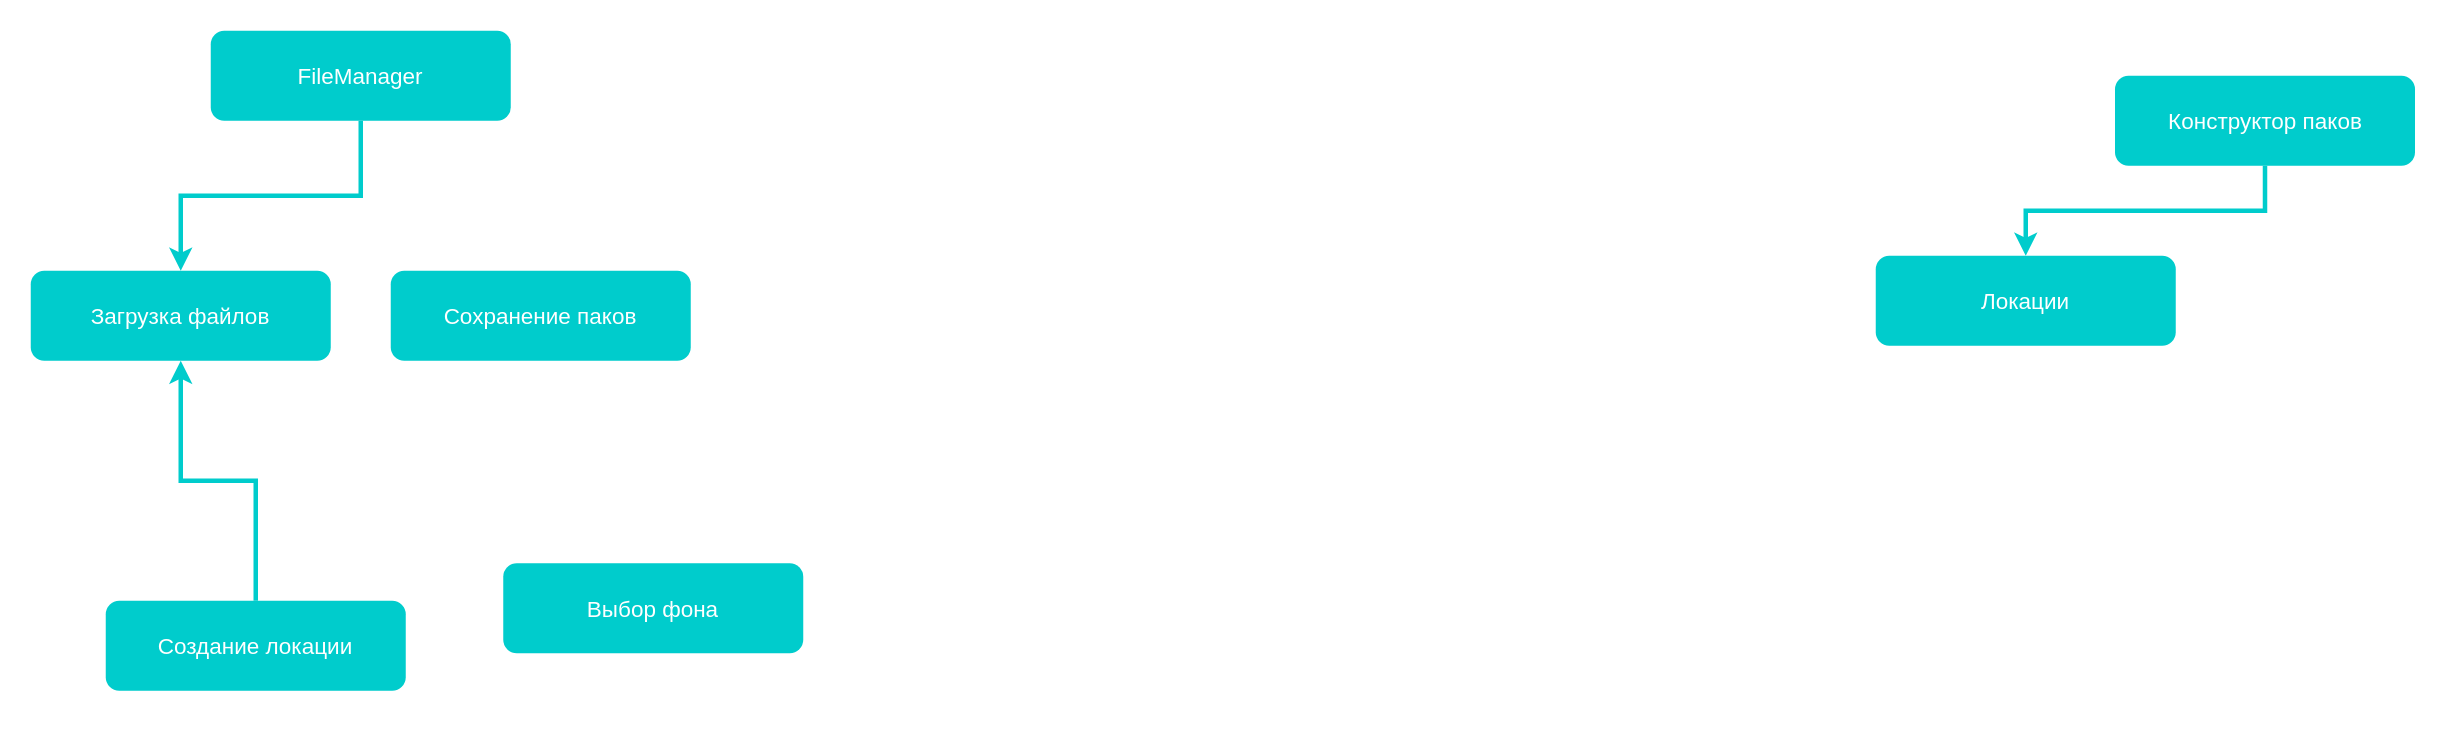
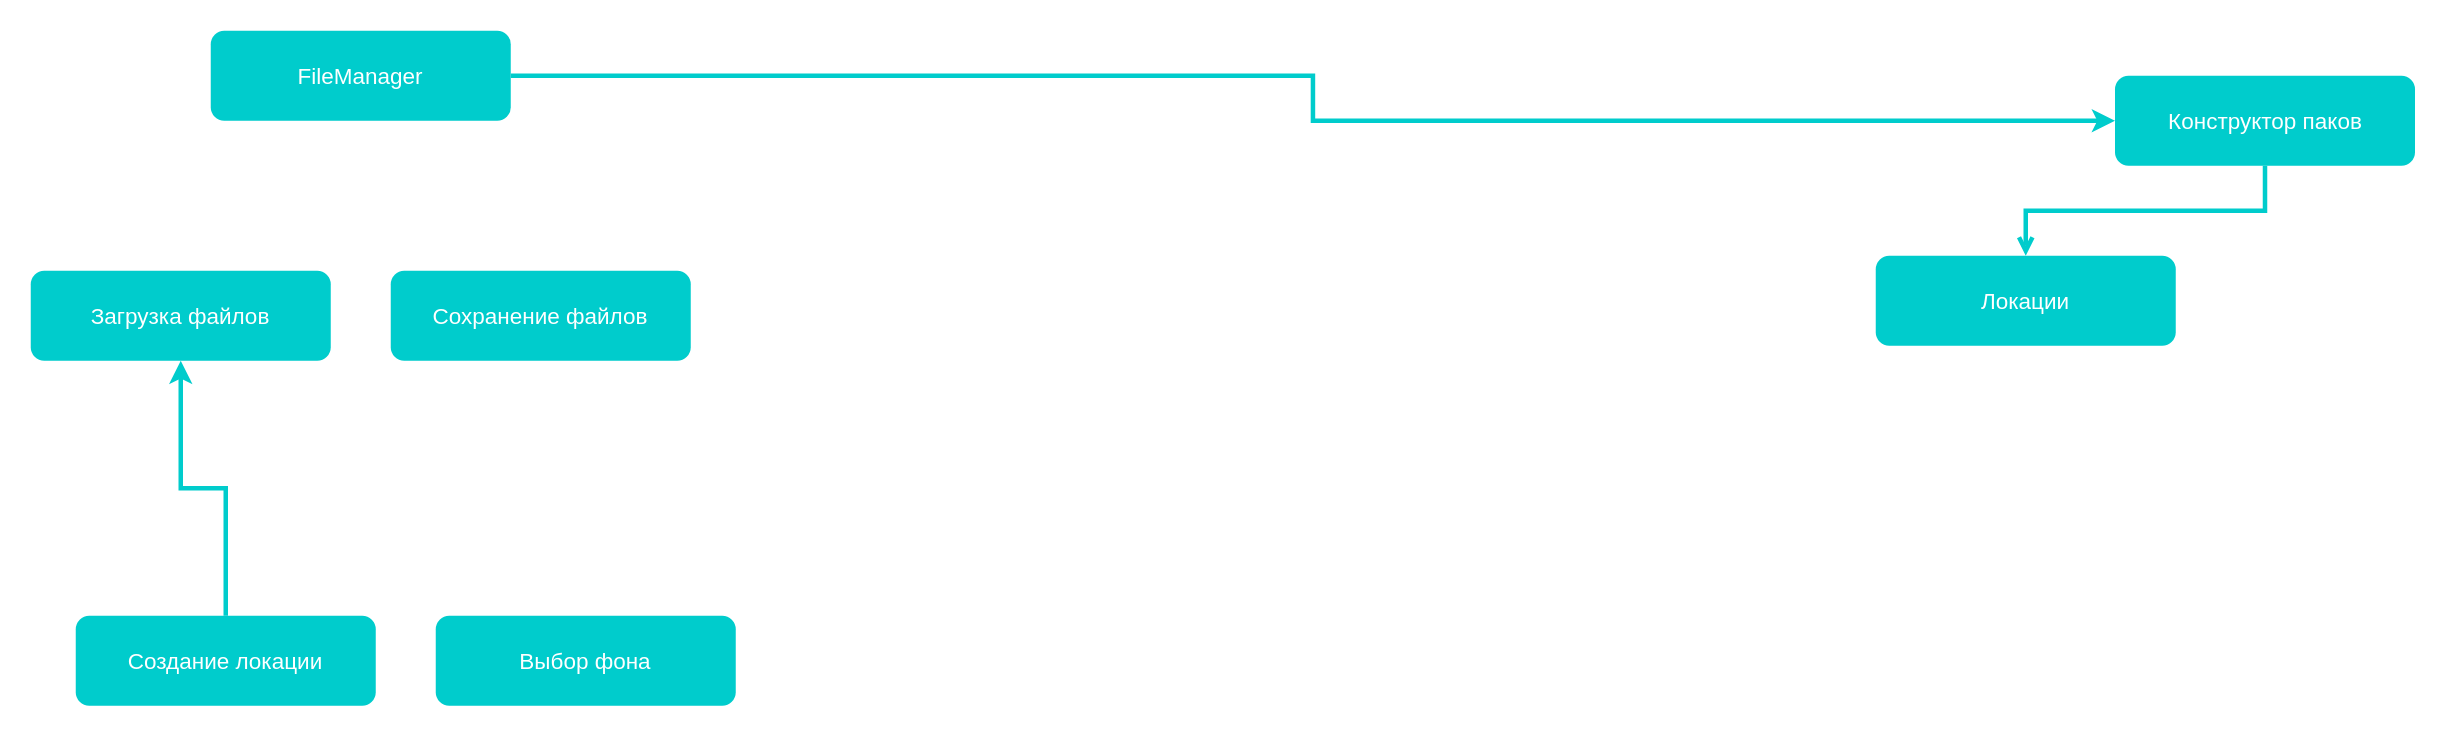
(279, 196) -> (1313, 90)
(2026, 238) -> (2026, 237)
(541, 316) -> (541, 316)
(653, 608) -> (586, 661)
(256, 646) -> (226, 661)
